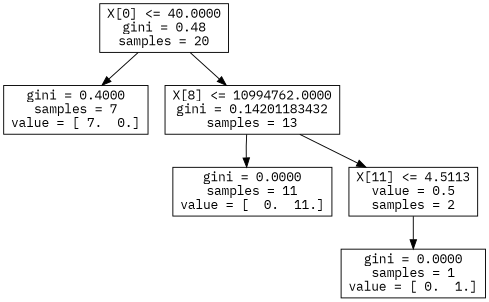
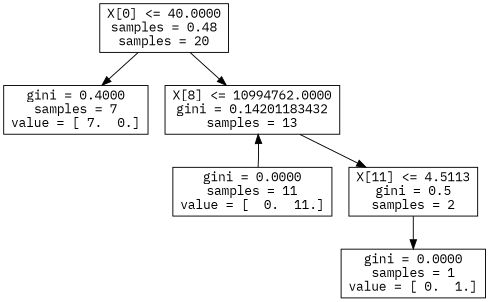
(164, 28) -> (164, 28)
(246, 146) -> (259, 155)
(413, 192) -> (413, 192)
